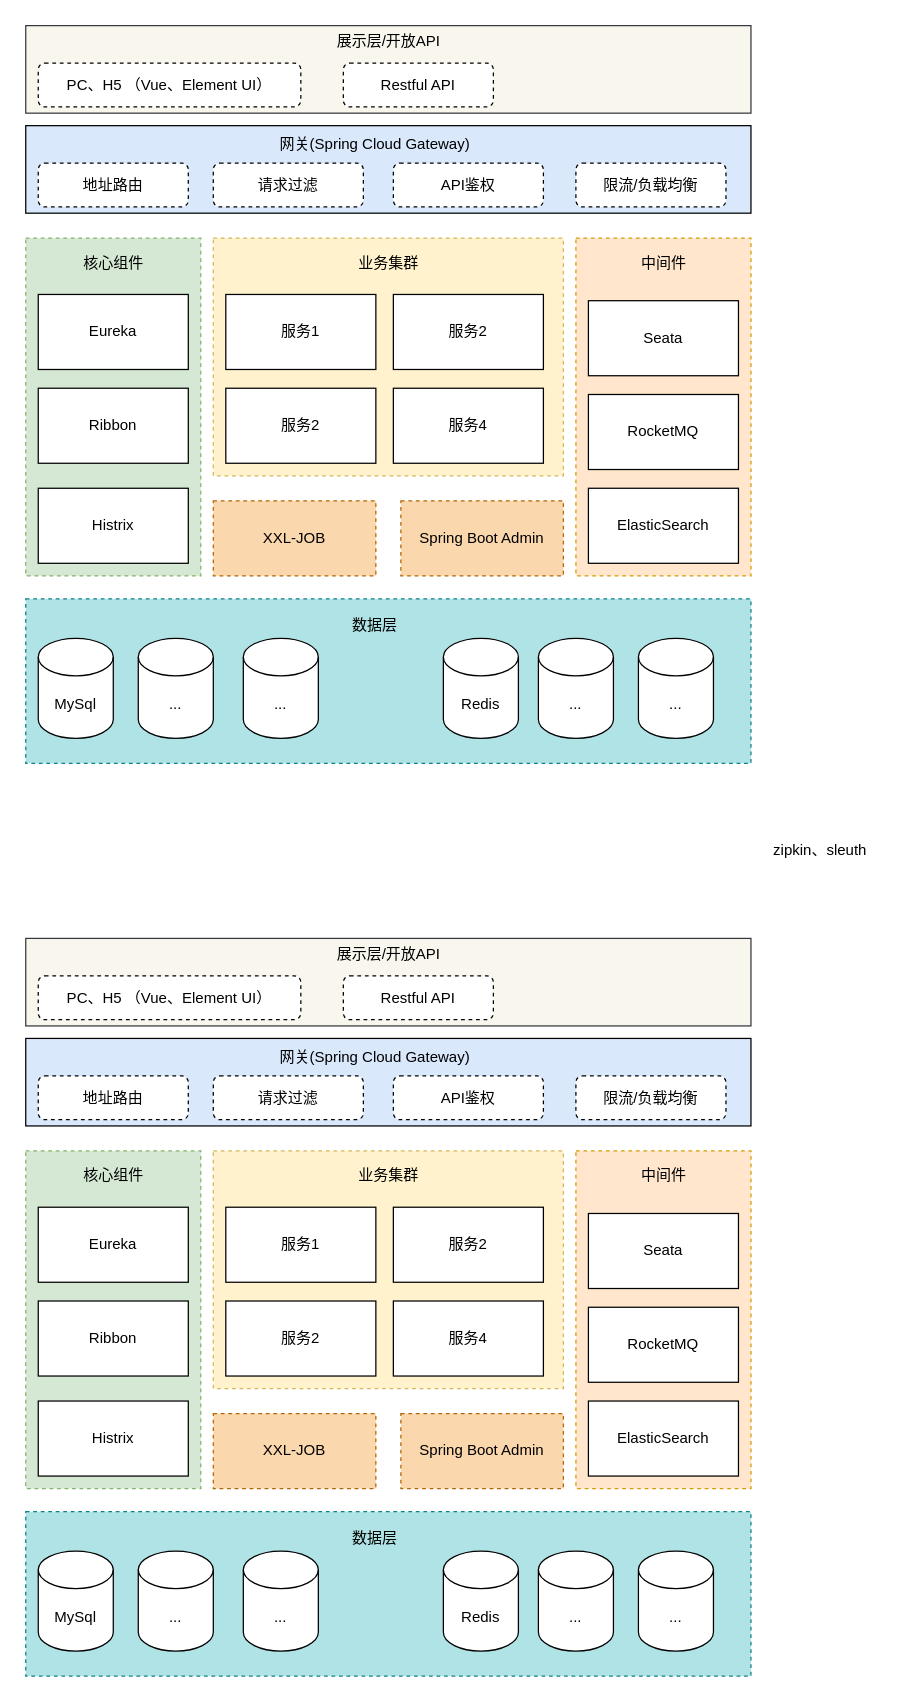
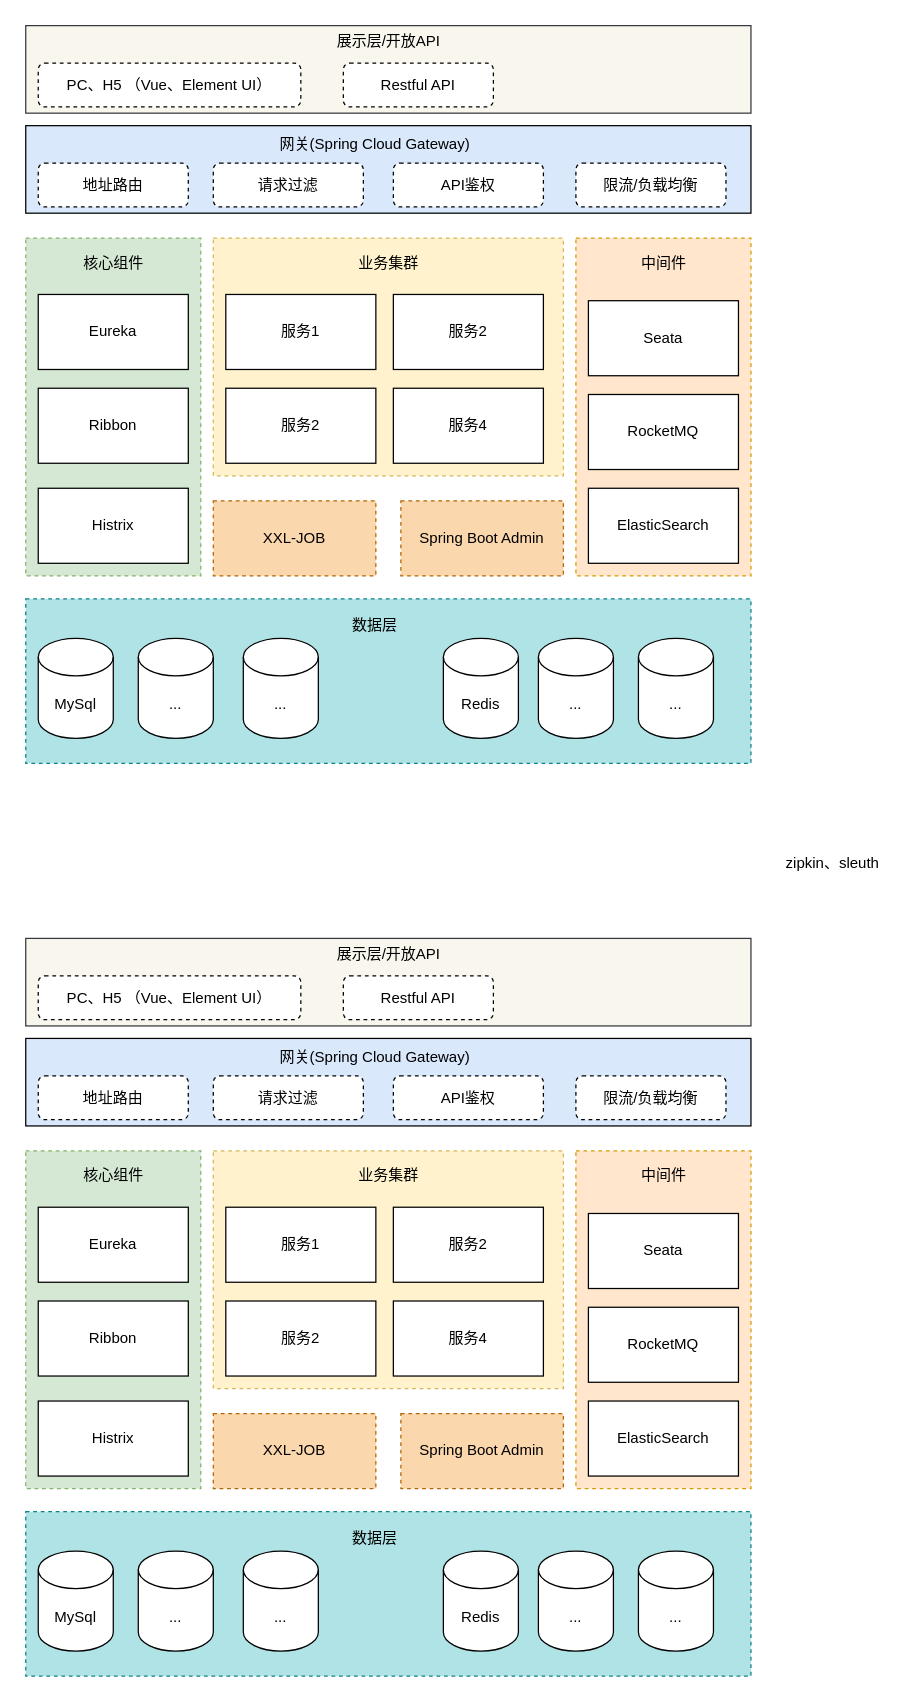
(819, 851) -> (832, 863)
